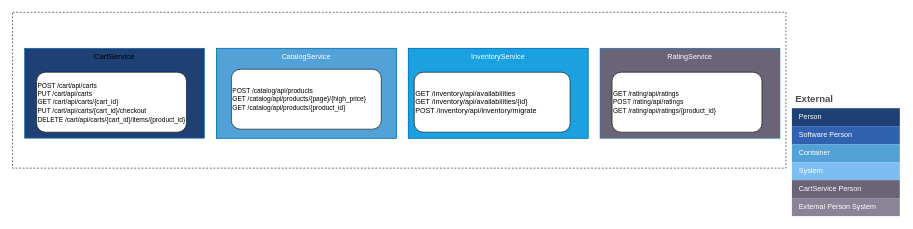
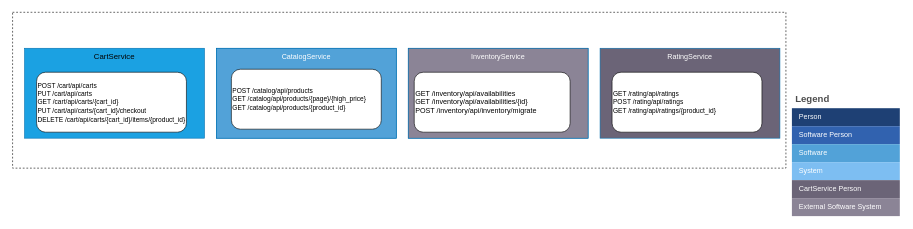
(114, 57) -> (114, 57)
(498, 57) -> (498, 57)
(816, 99) -> (812, 99)
(817, 153) -> (816, 153)
(841, 207) -> (845, 207)
